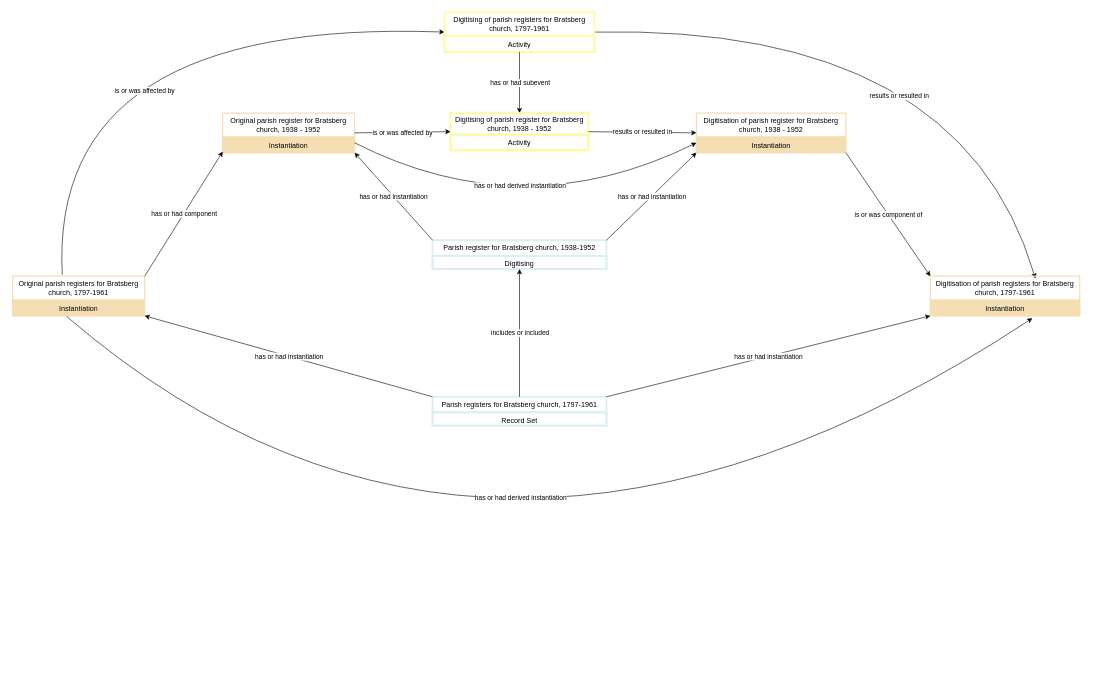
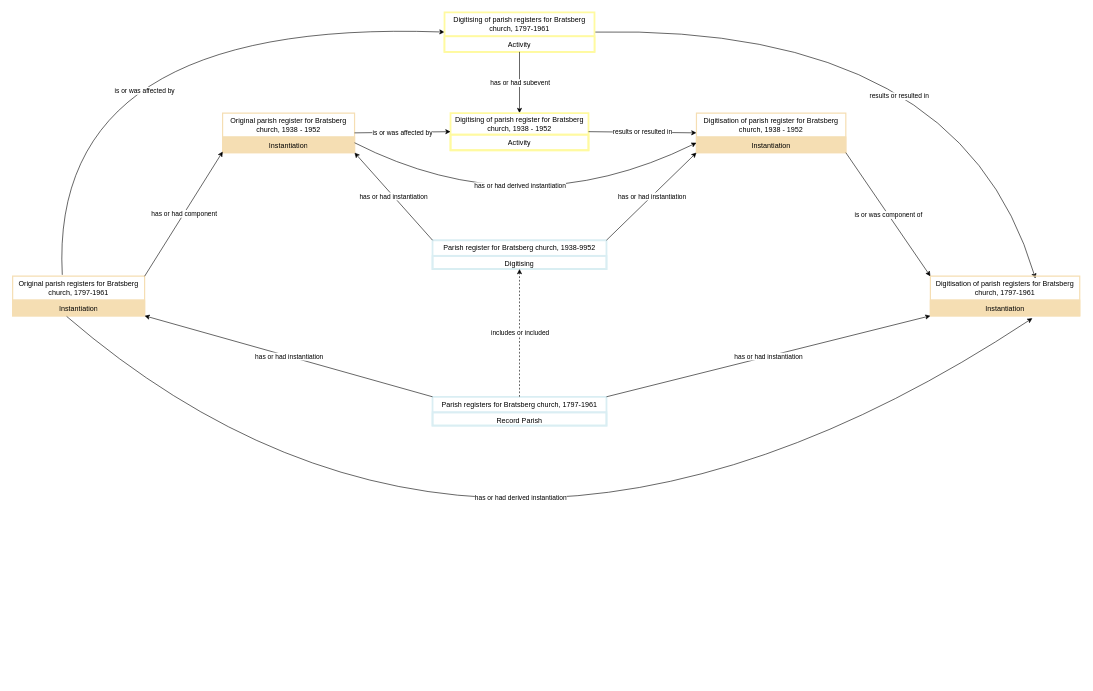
(519, 248) -> (519, 248)
(519, 330) -> (519, 330)
(519, 421) -> (519, 421)
